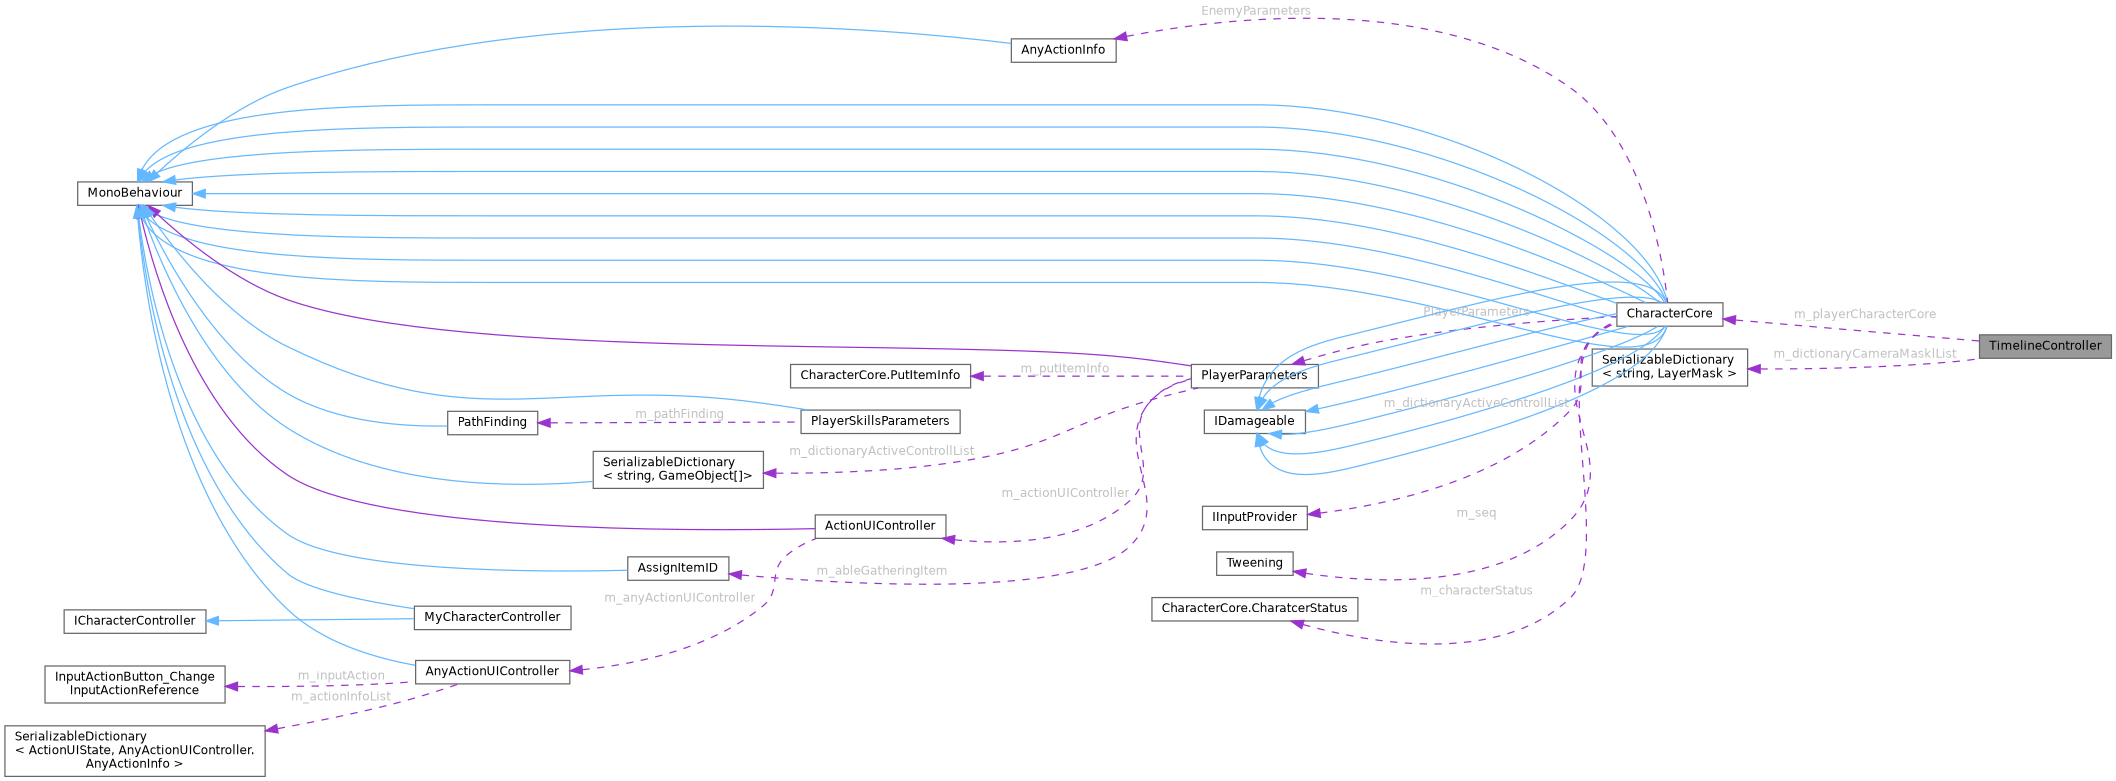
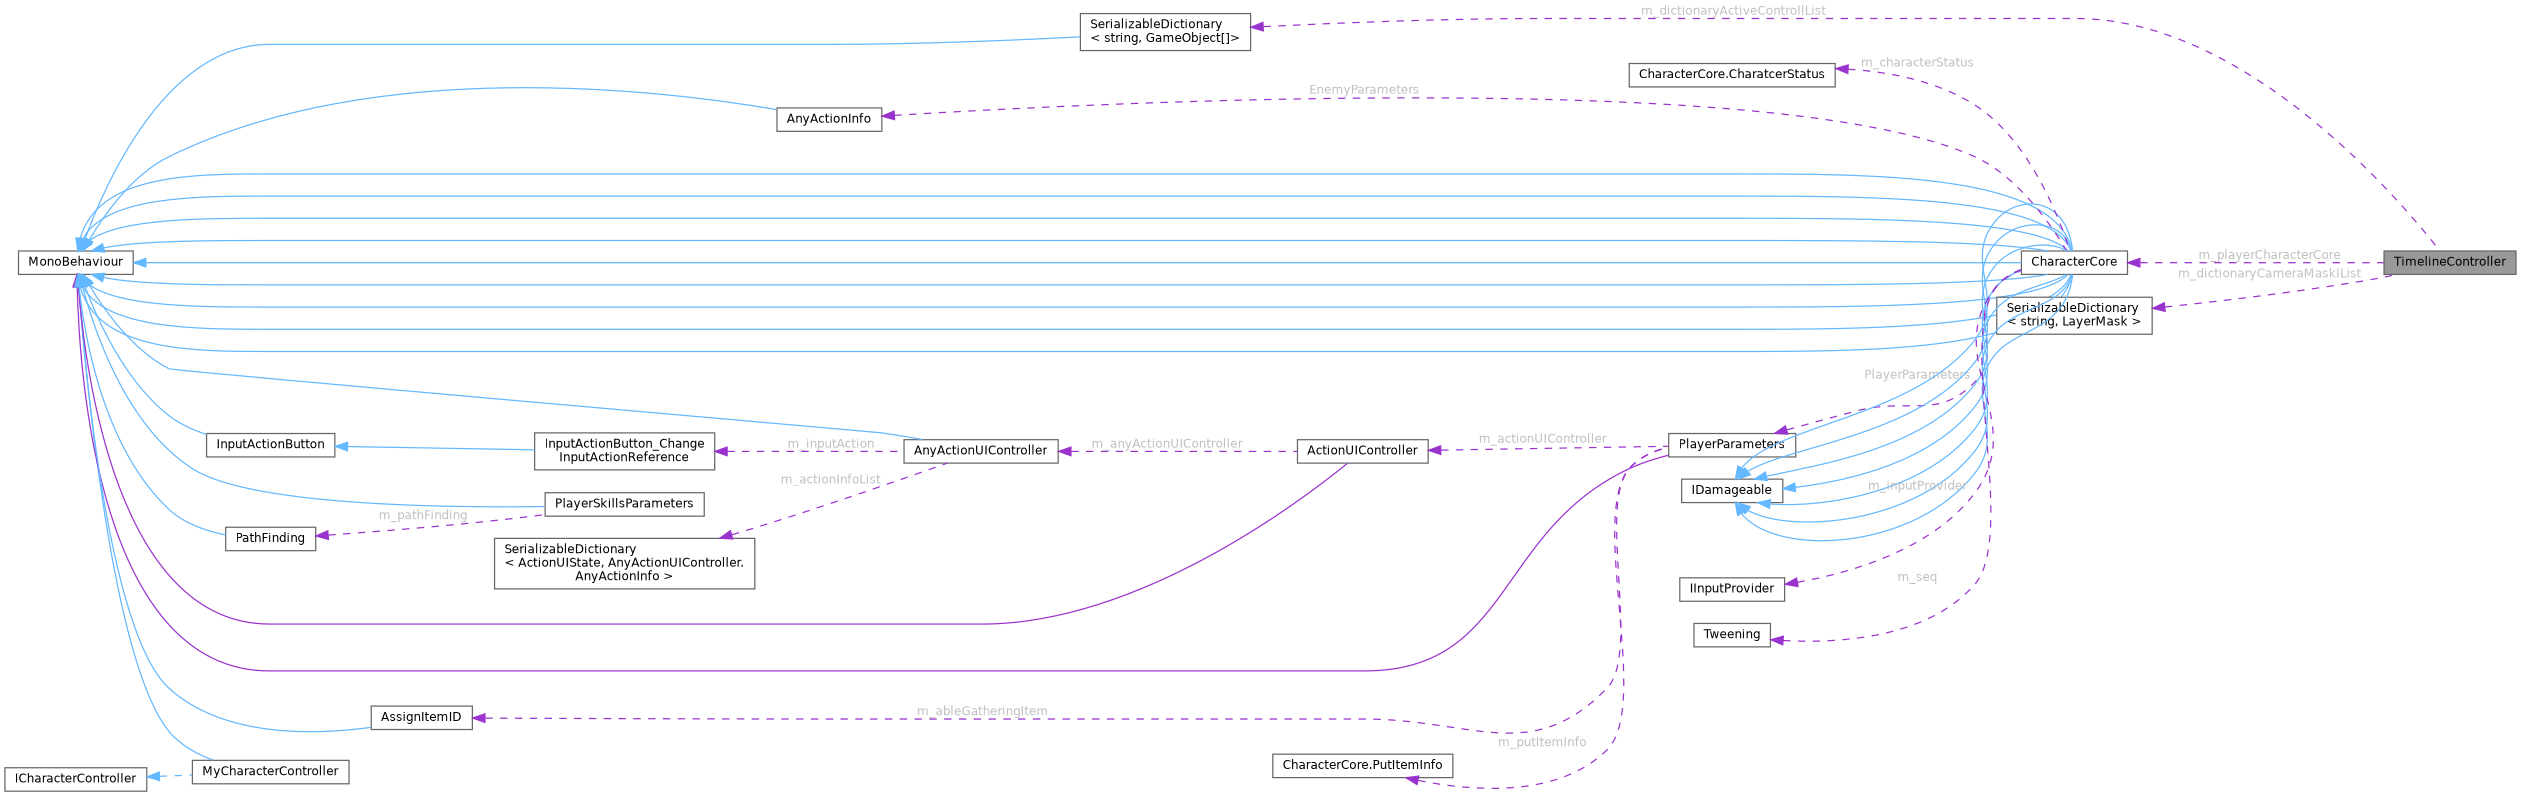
(1475, 404) -> (1916, 487)
none -> (271, 445)
(992, 455) -> (1892, 18)
(316, 620) -> (176, 776)
